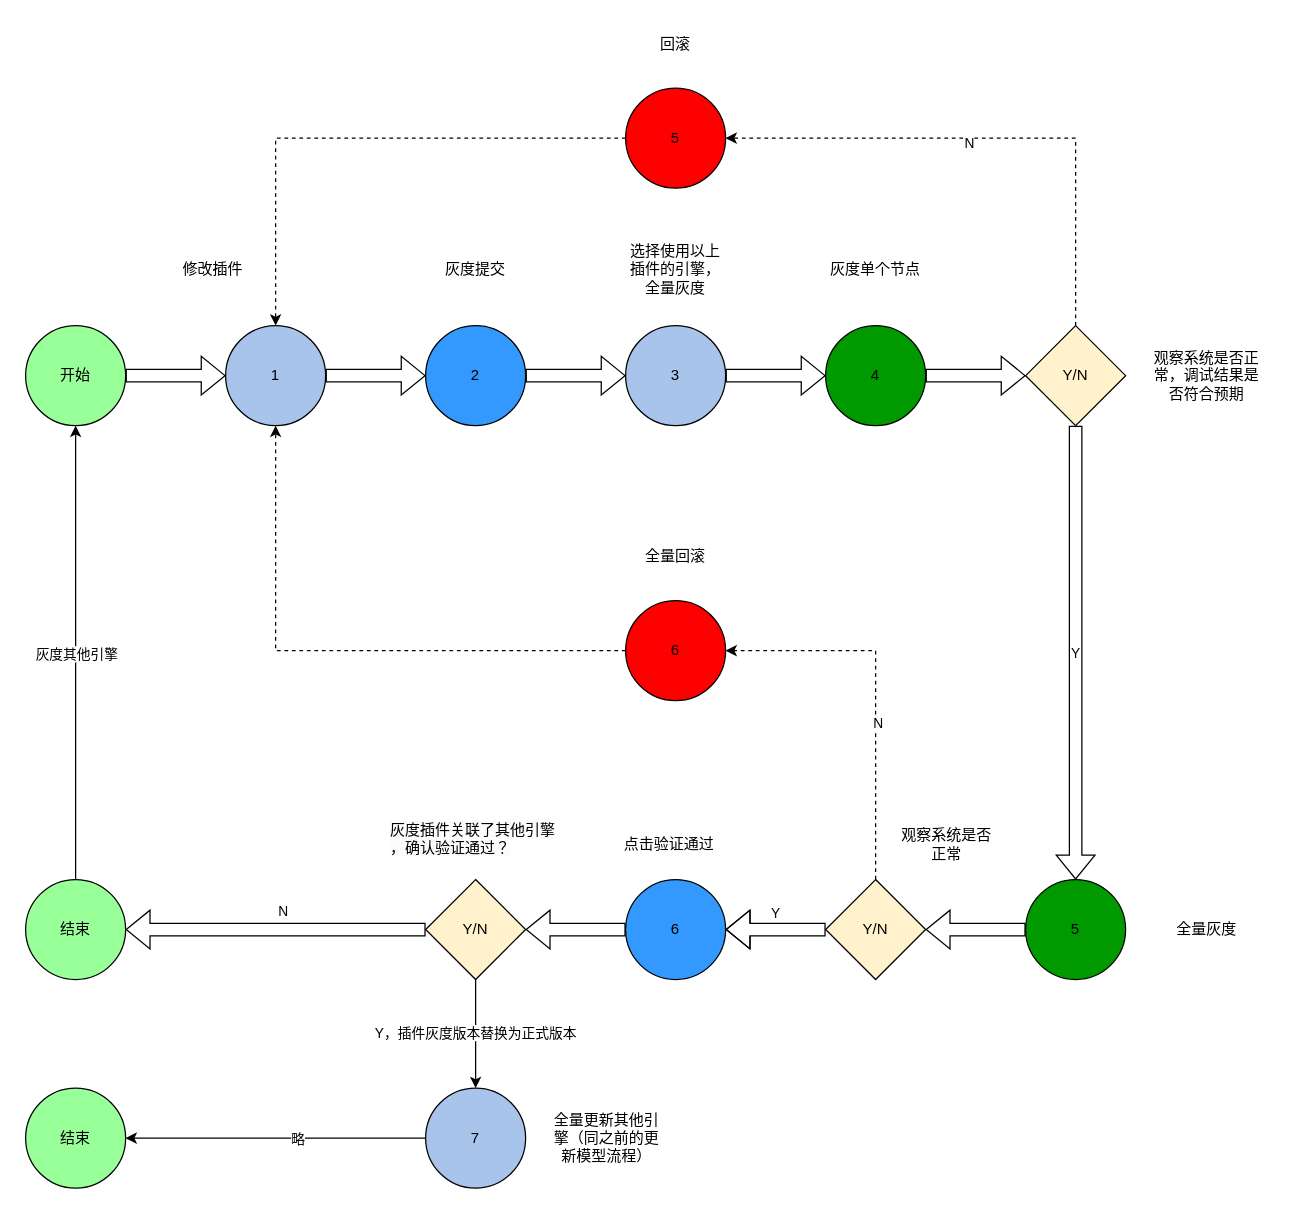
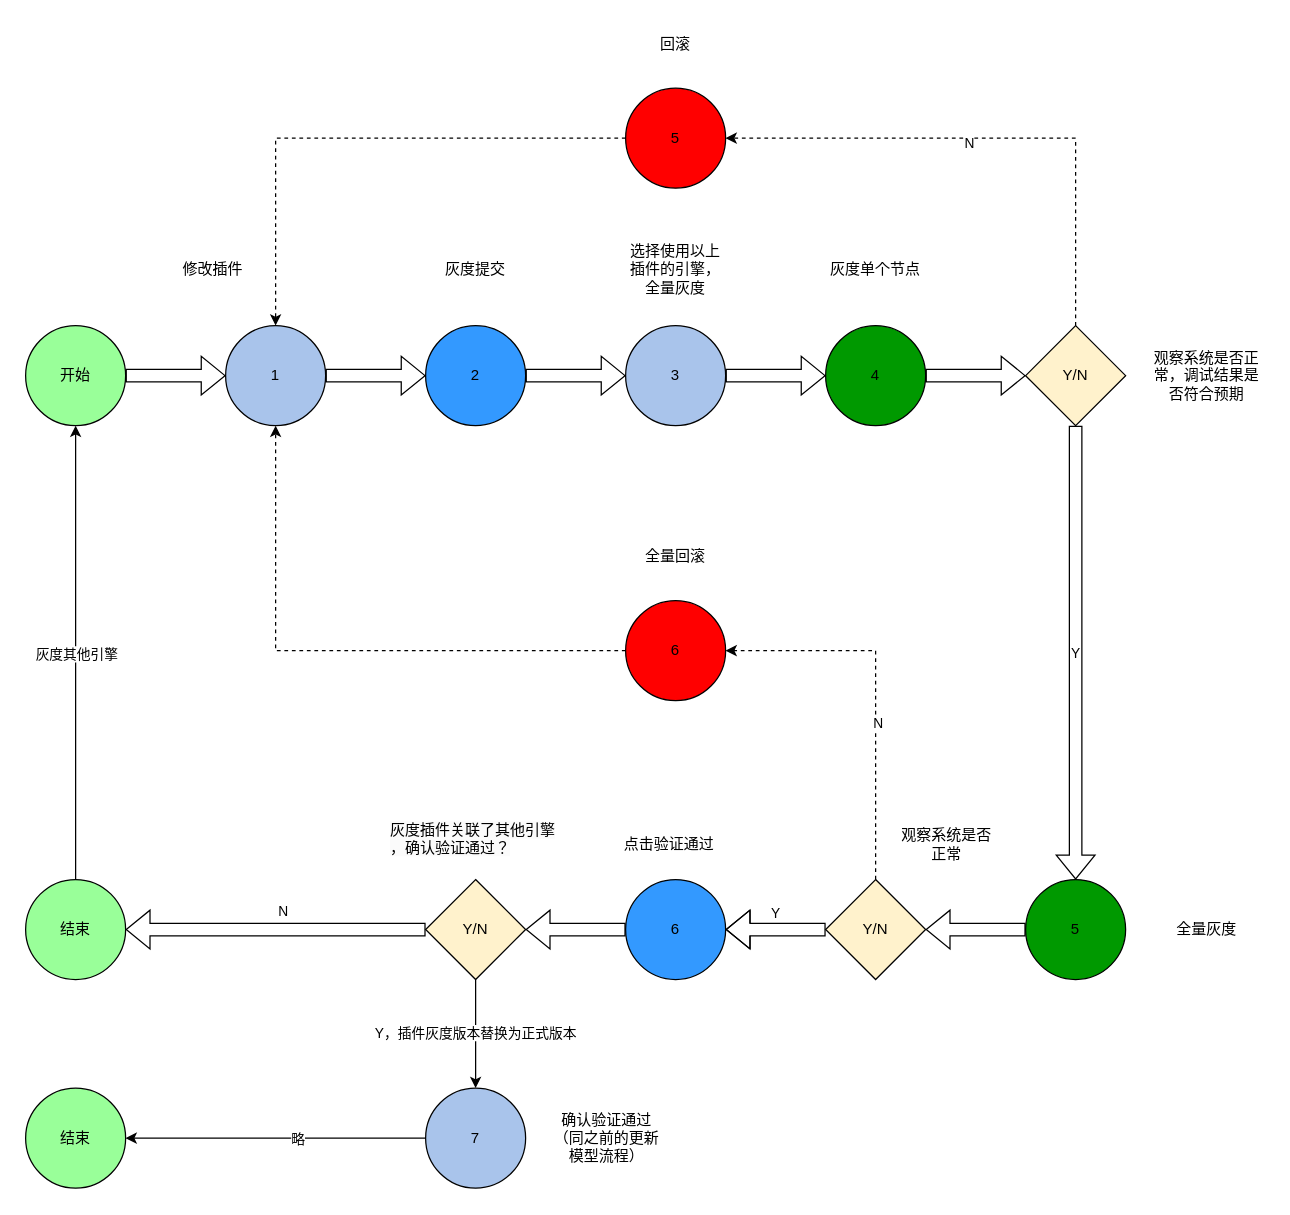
(607, 1138) -> (607, 1138)
